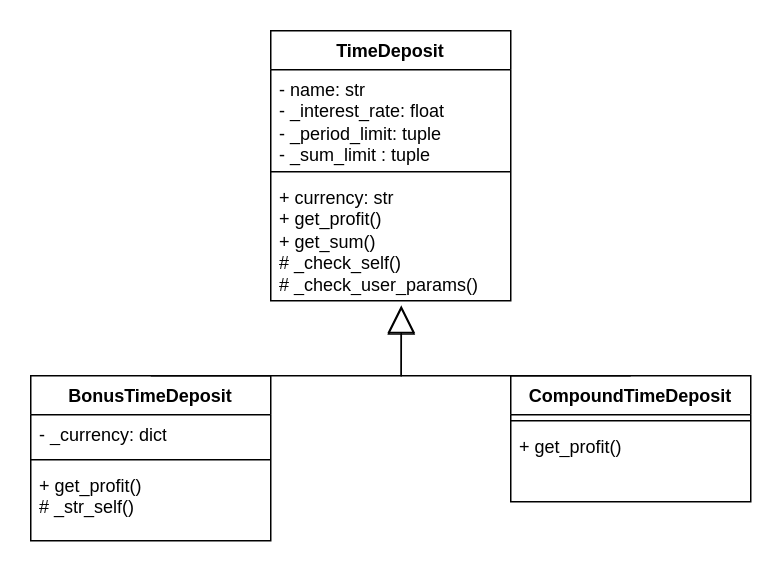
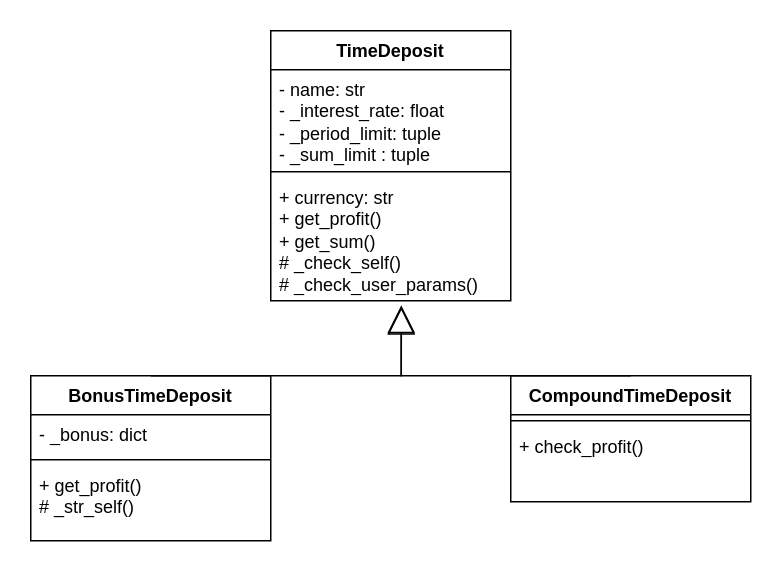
(116, 436) -> (101, 436)
(586, 448) -> (596, 448)
